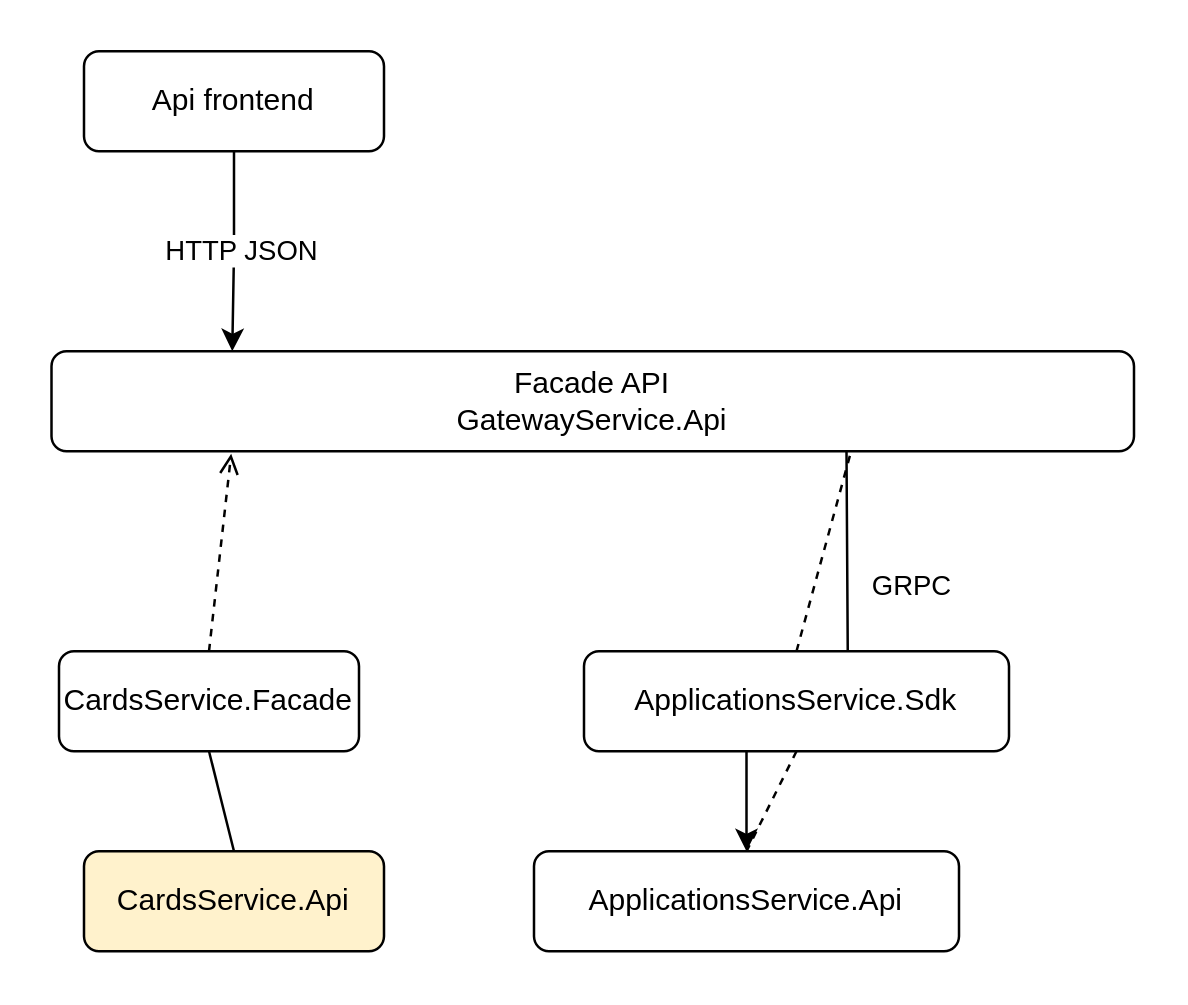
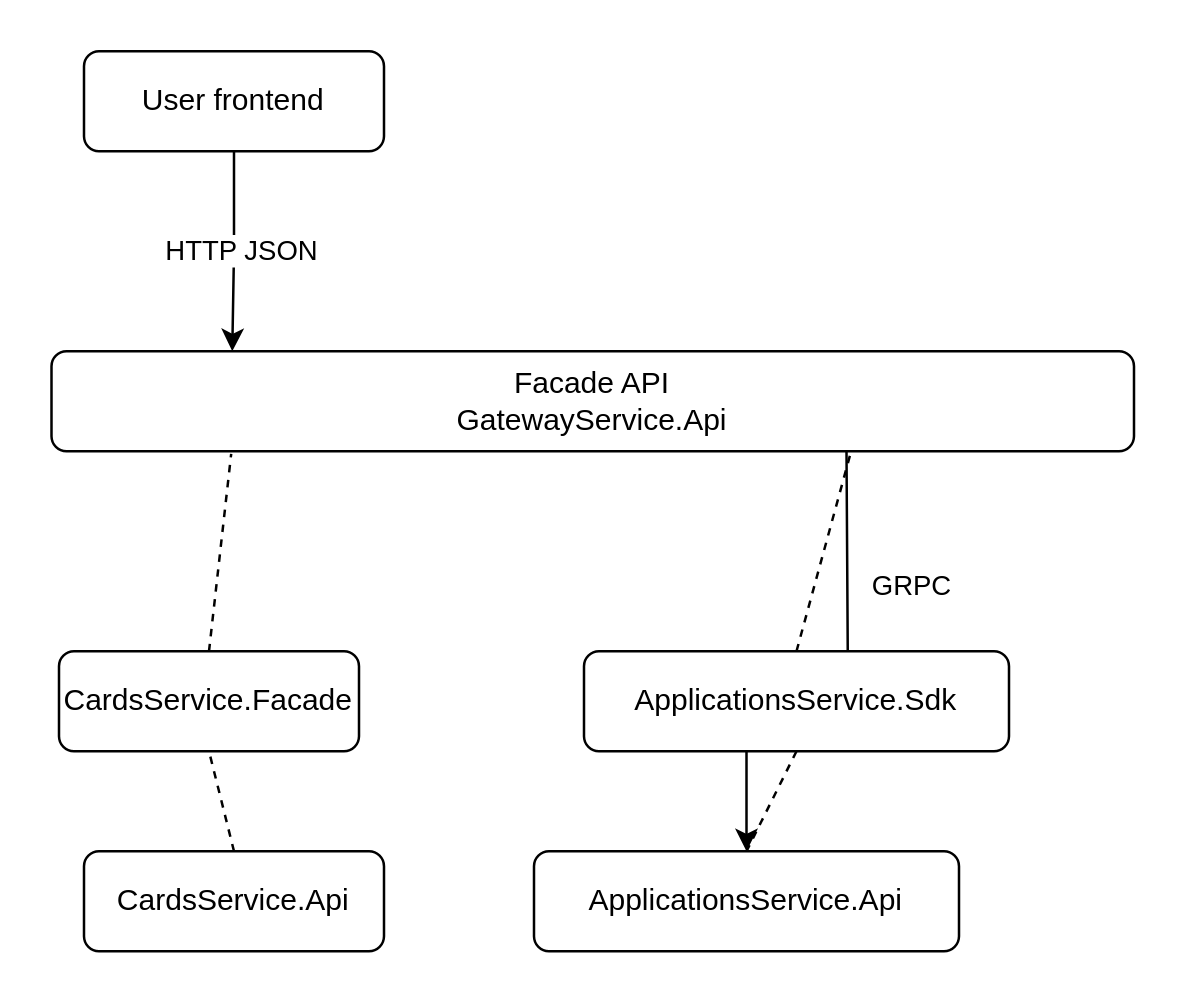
(234, 101) -> (234, 101)
(230, 463) -> (230, 460)
(221, 799) -> (221, 799)
(234, 901) -> (234, 901)
